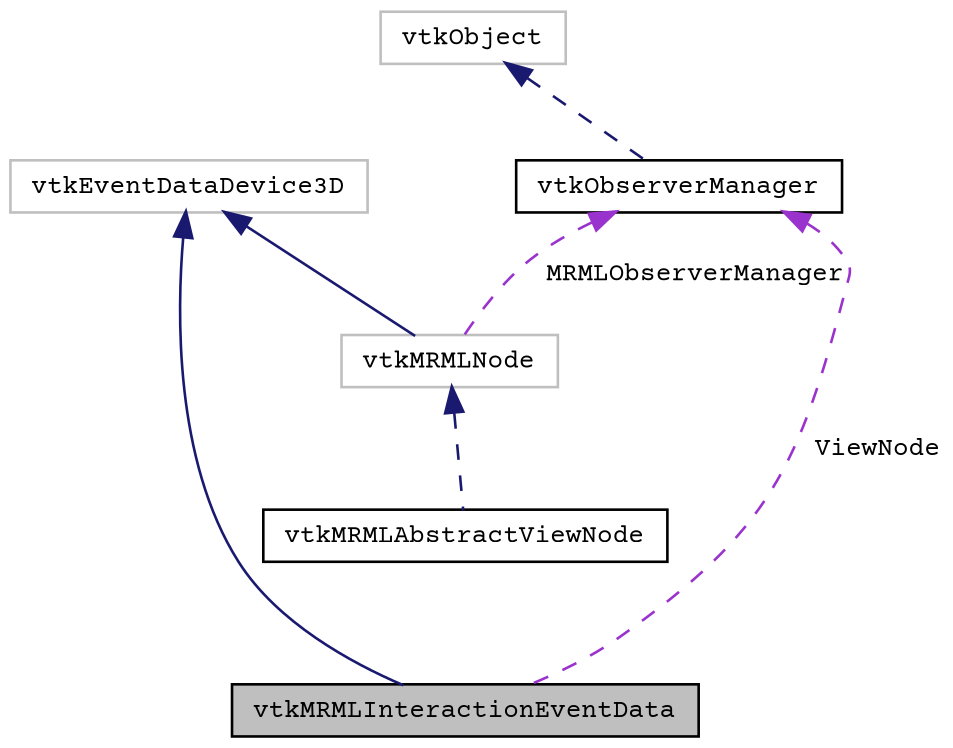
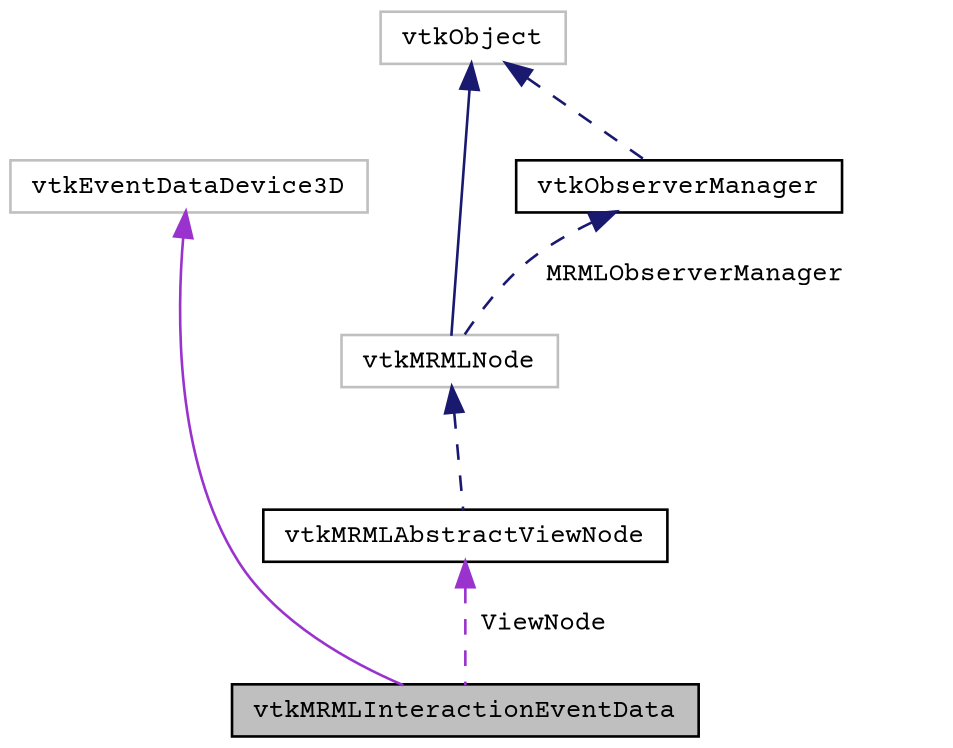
(519, 269) -> (519, 269)
(331, 281) -> (460, 213)
(766, 497) -> (465, 637)
(211, 505) -> (211, 505)
